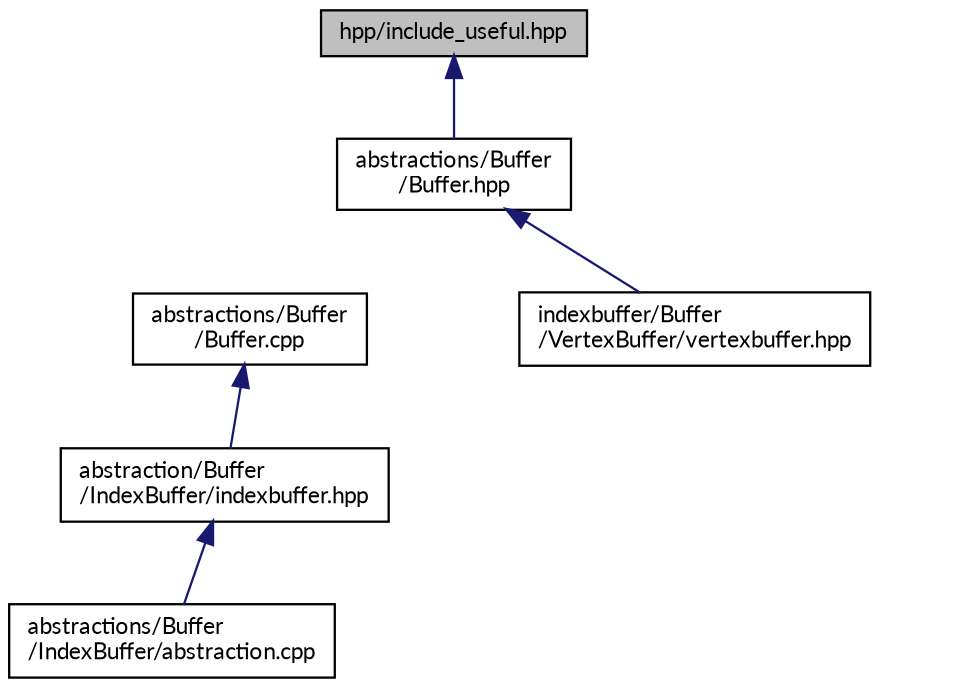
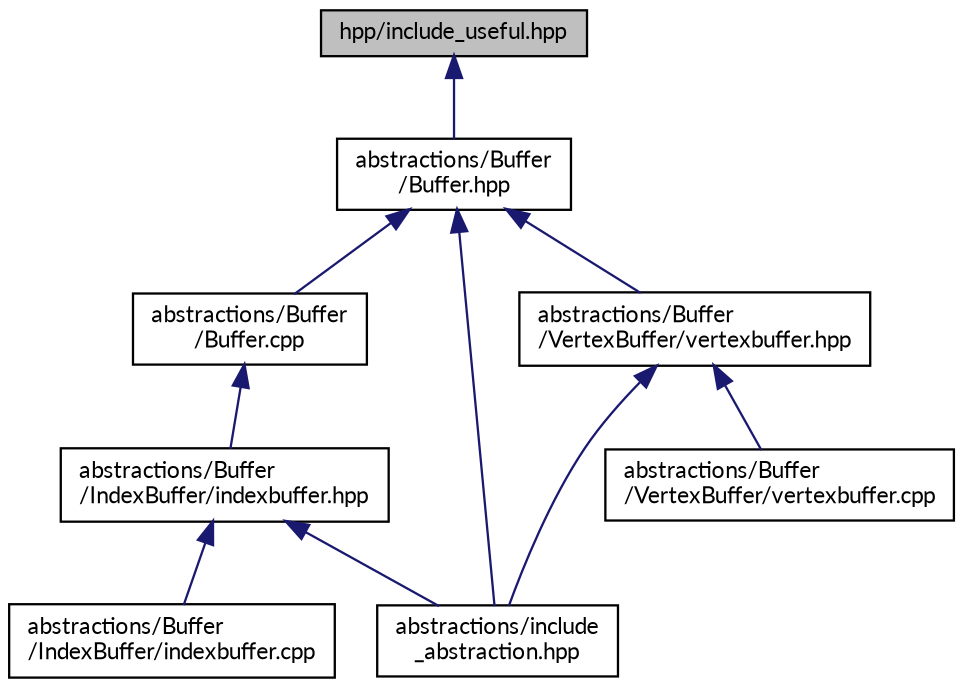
none -> (343, 259)
(695, 329) -> (695, 329)
(225, 485) -> (225, 485)
none -> (780, 485)
(172, 641) -> (172, 641)
none -> (498, 641)
